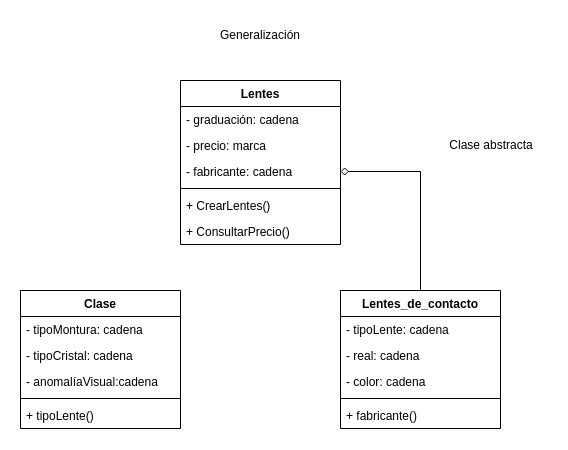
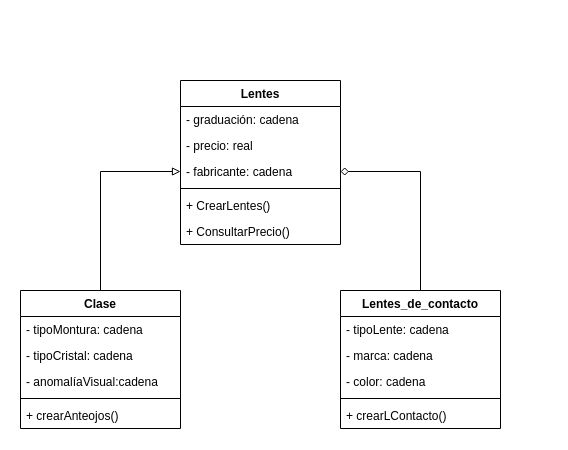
(261, 36) -> none
(230, 146) -> (225, 146)
(492, 146) -> none
none -> (101, 196)
(387, 356) -> (392, 356)
(67, 416) -> (82, 416)
(390, 416) -> (405, 416)
